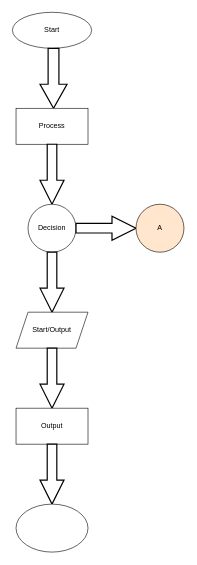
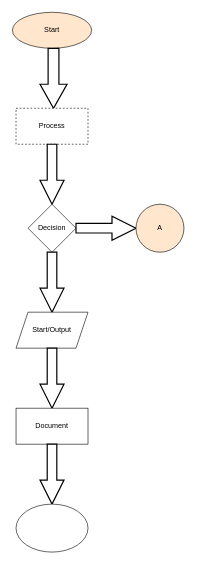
(52, 30) -> (52, 30)
(52, 126) -> (52, 126)
(52, 228) -> (52, 228)
(52, 426) -> (52, 426)
